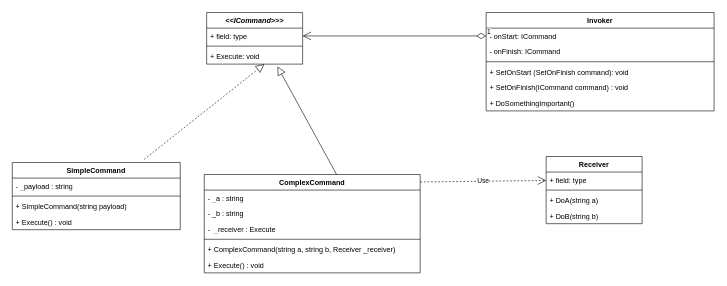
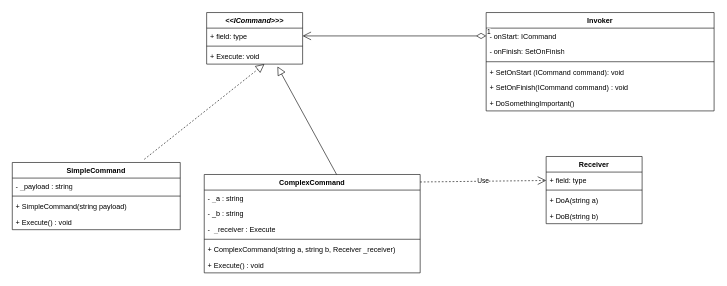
(526, 52) -> (530, 52)
(563, 72) -> (559, 72)
